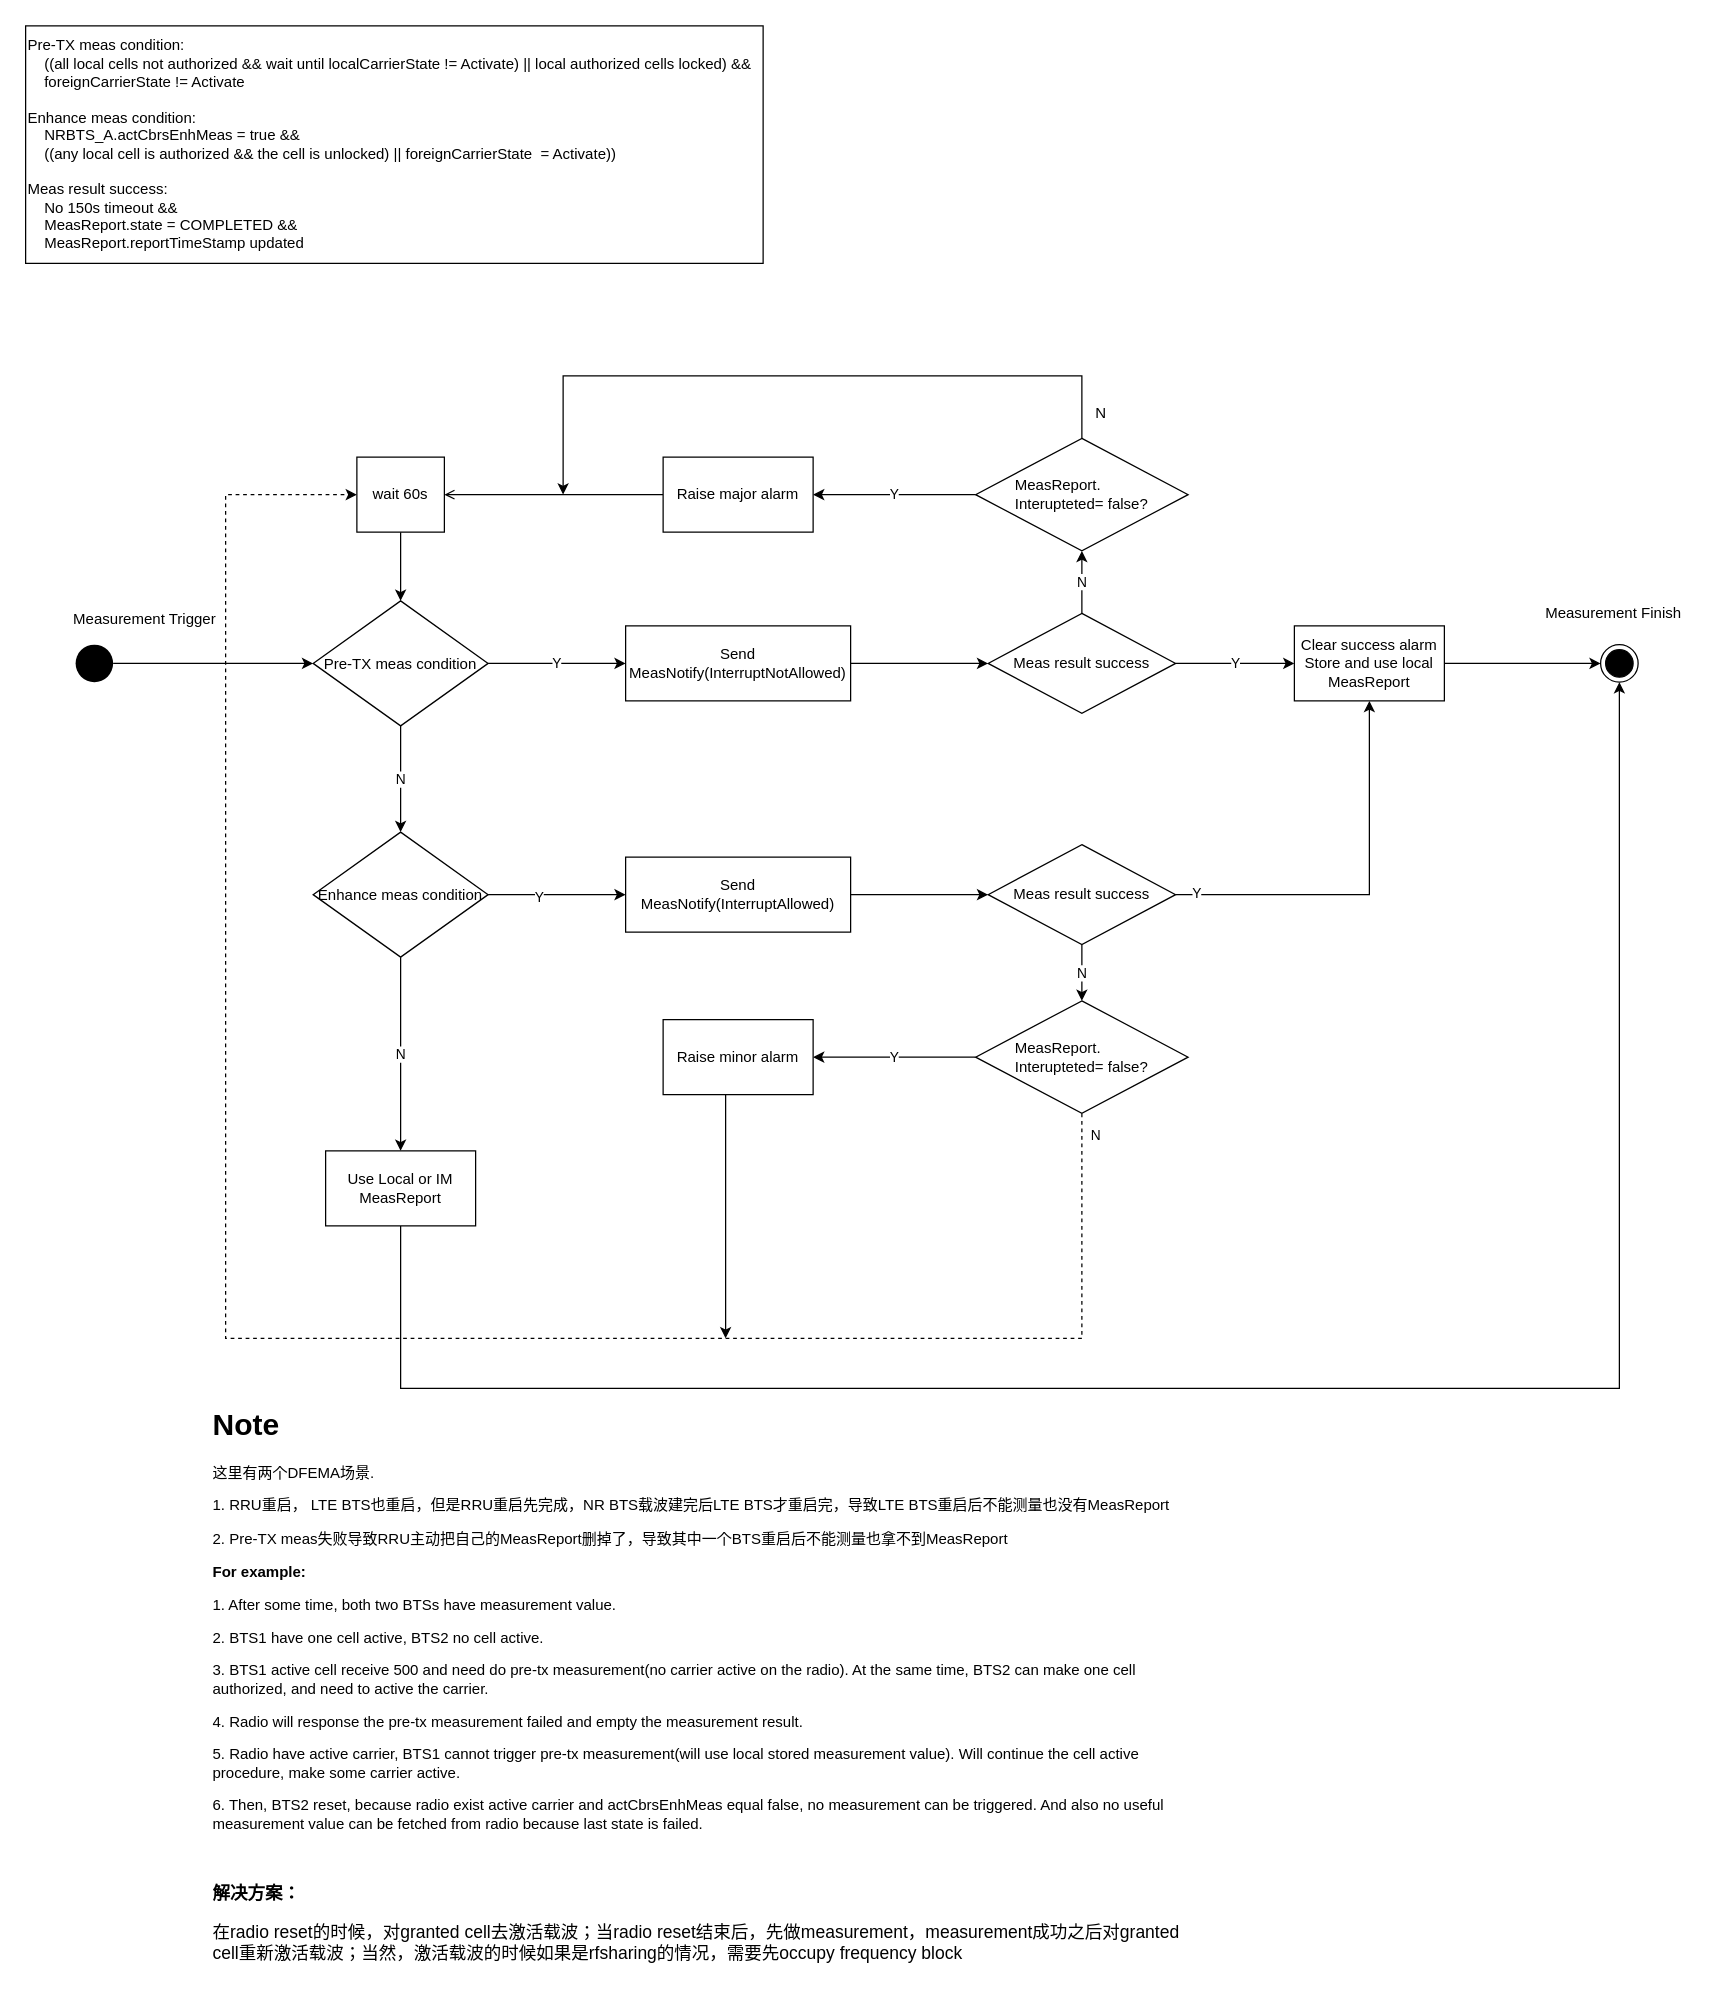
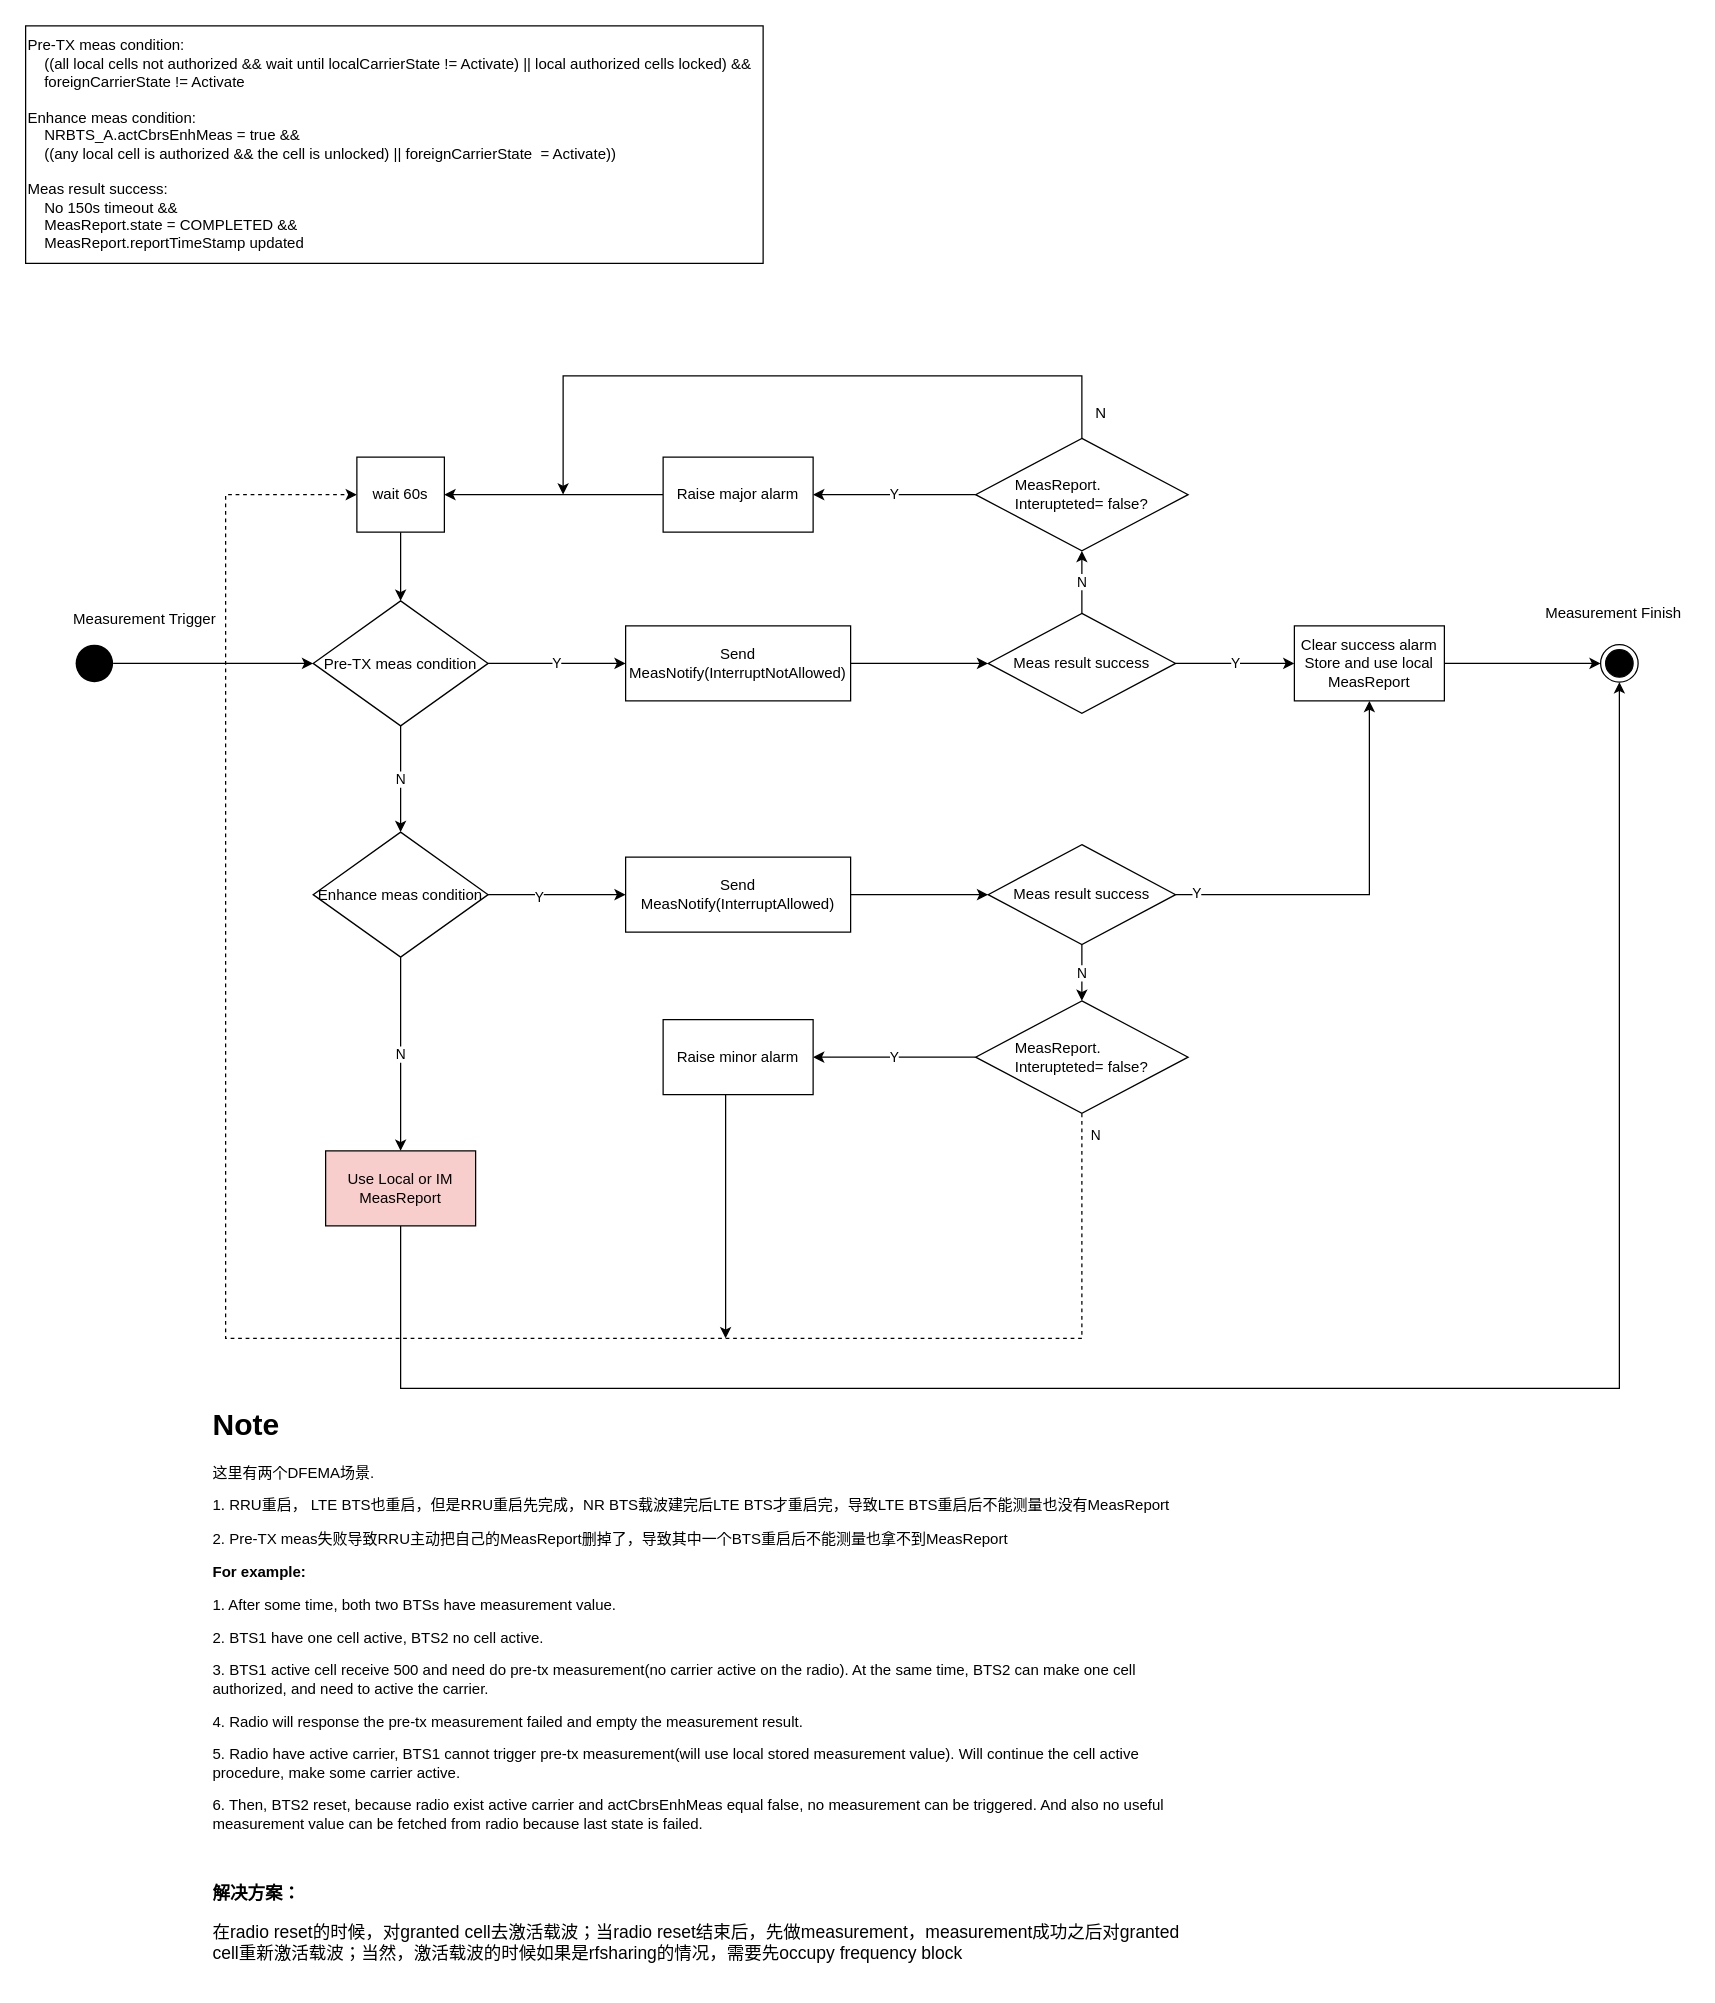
(451, 494) -> (454, 494)
(401, 1188) -> (401, 1188)
